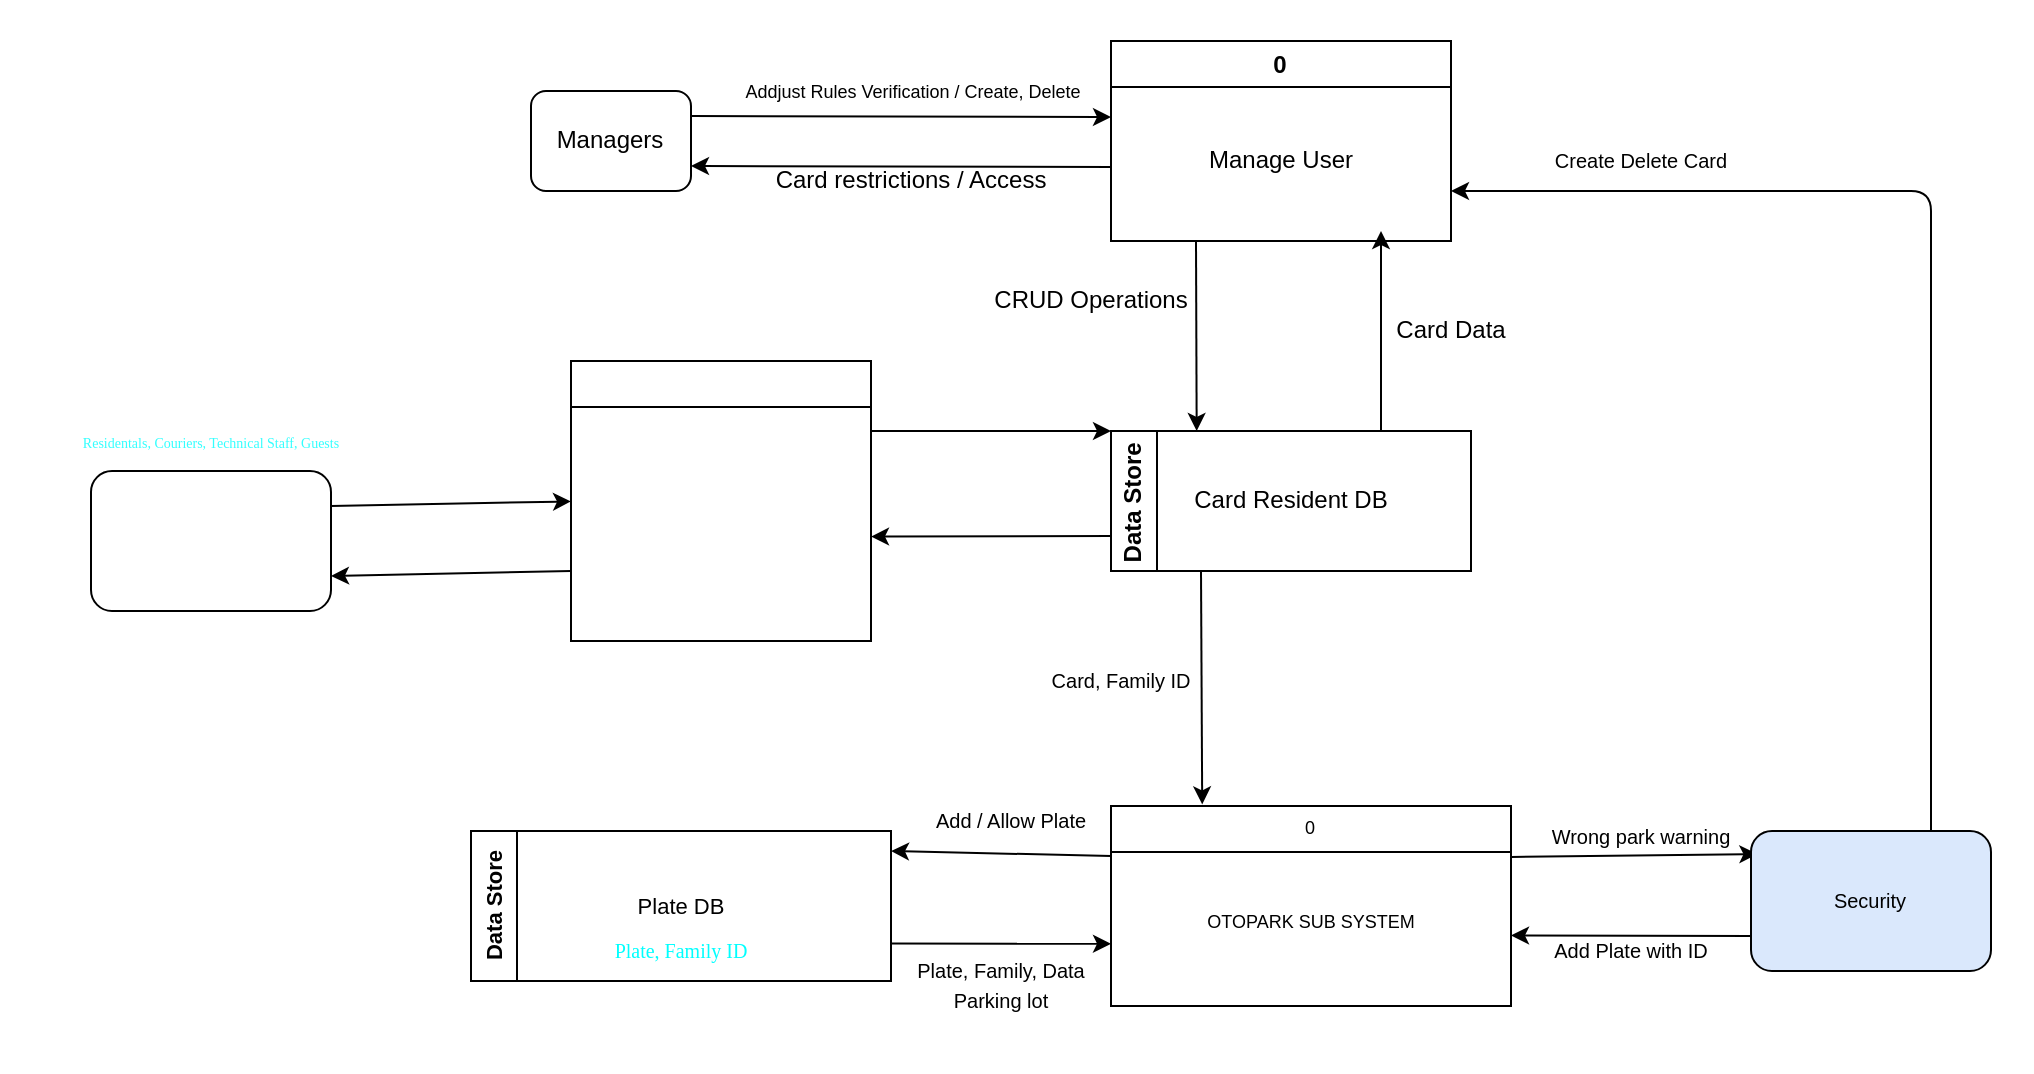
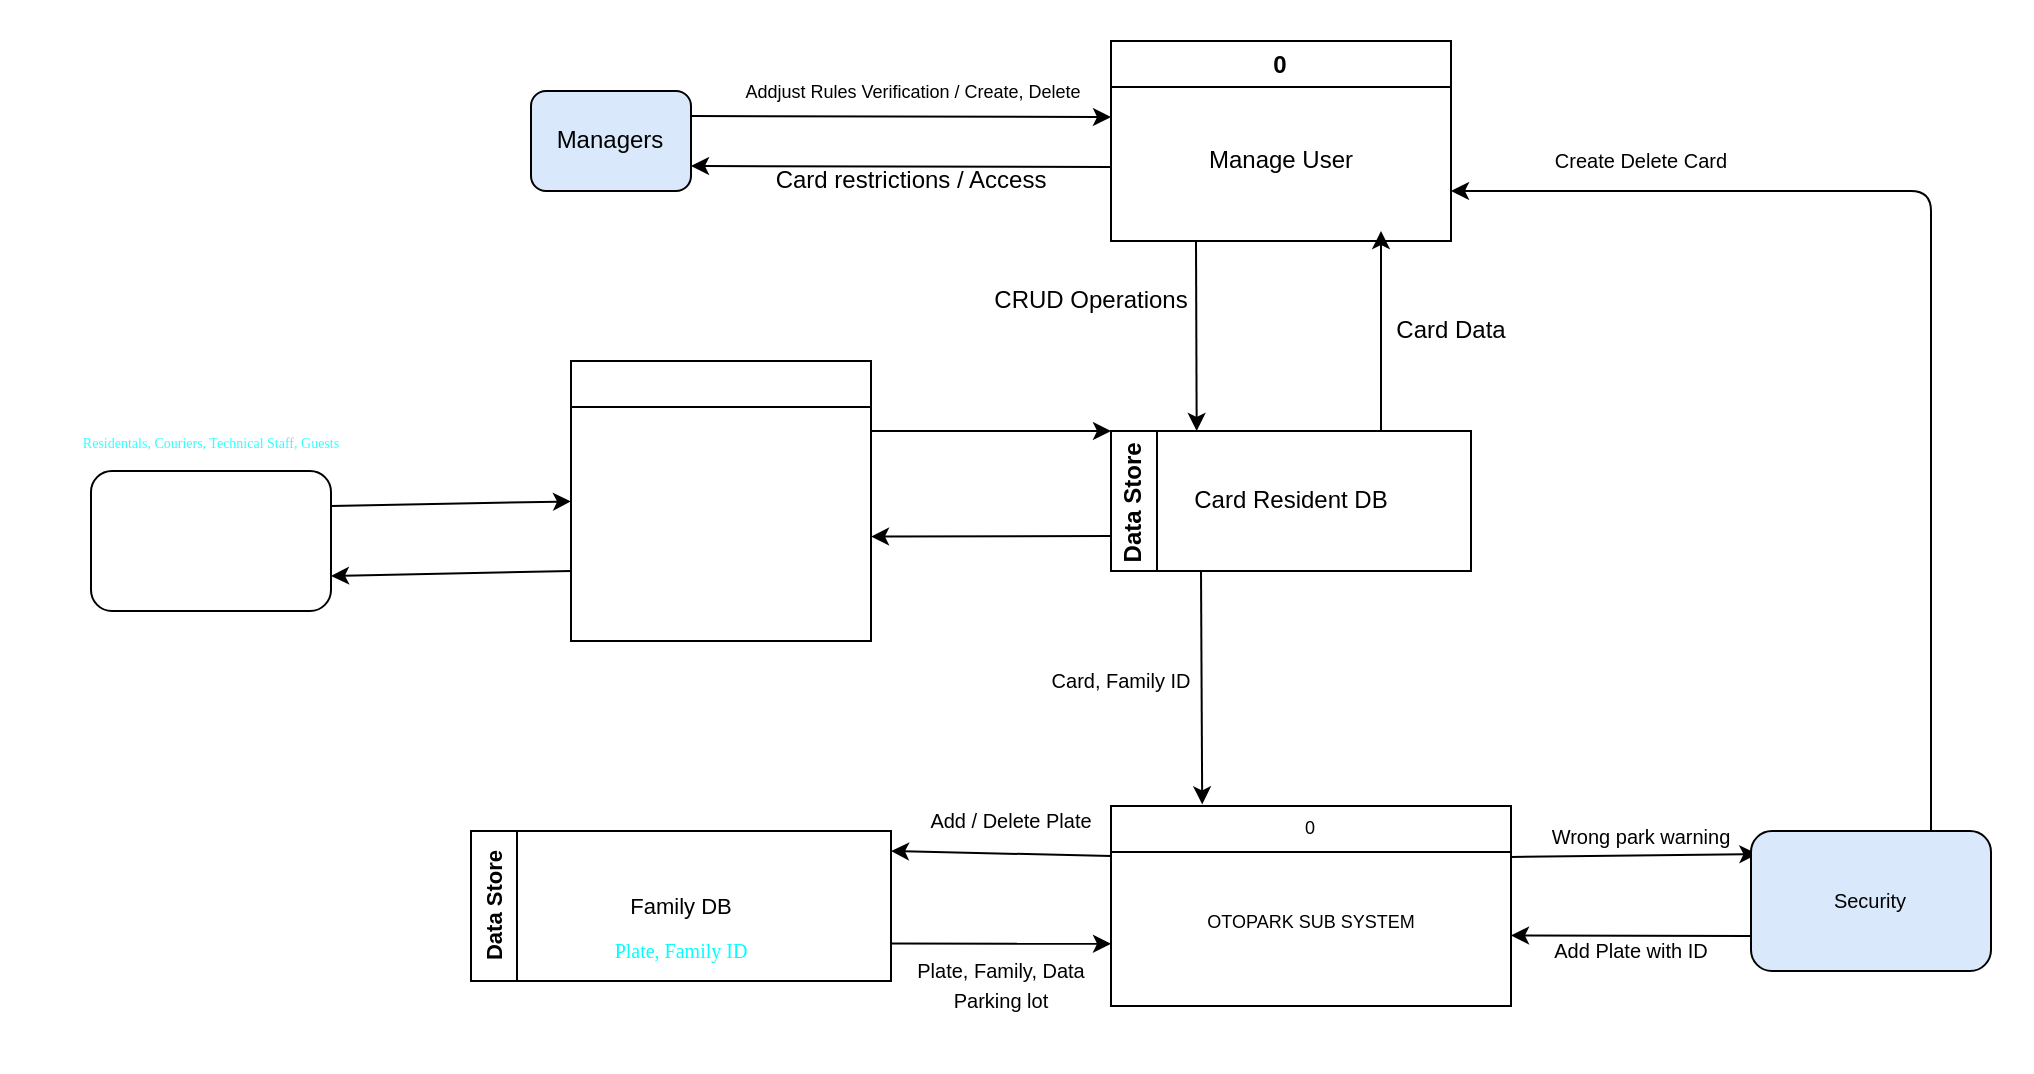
(611, 141) -> (611, 141)
(1012, 821) -> (1012, 821)
(682, 907) -> (682, 907)
